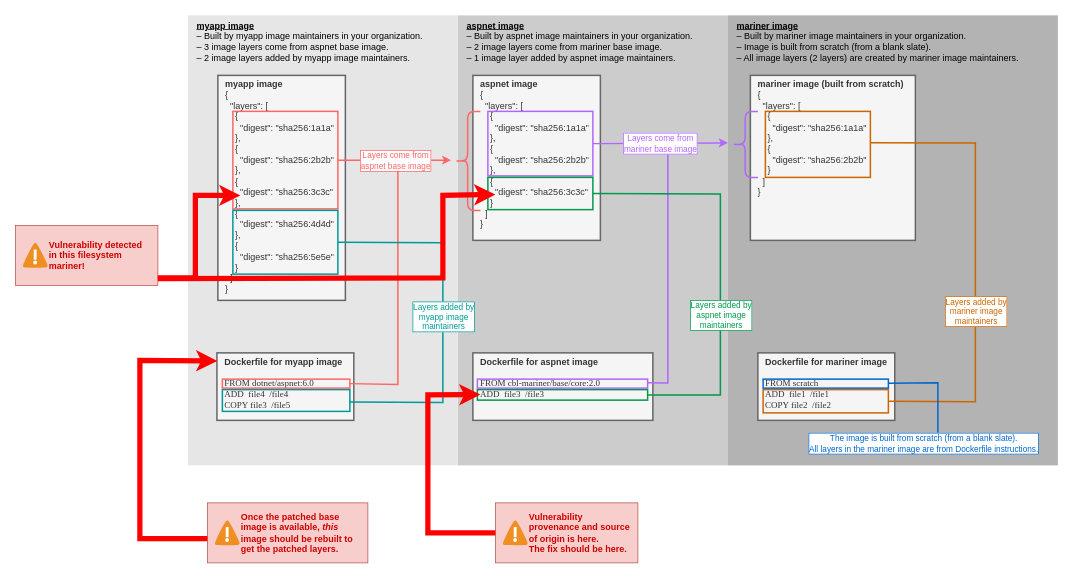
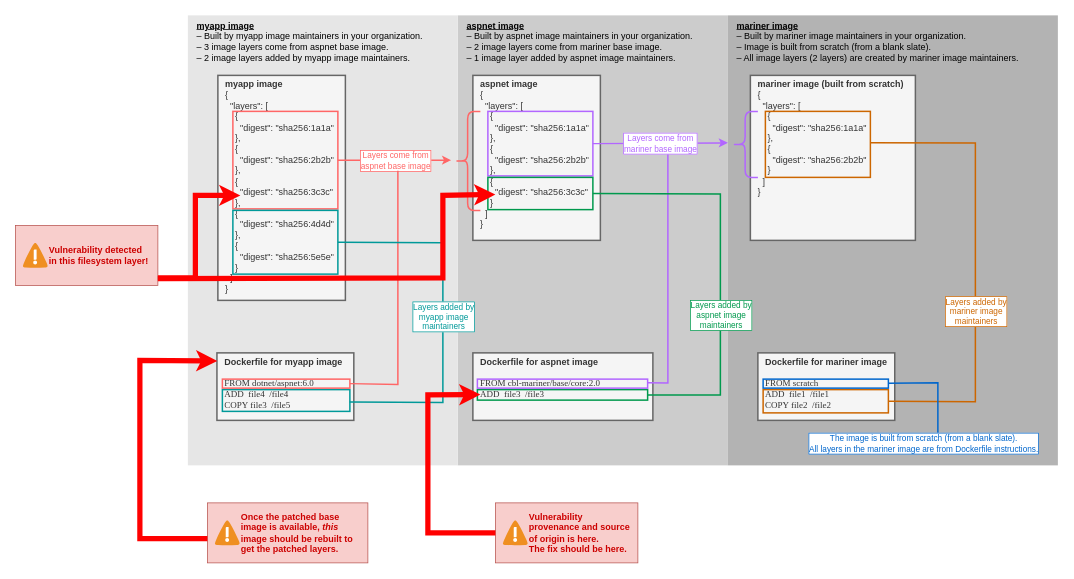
(100, 255) -> (100, 255)
